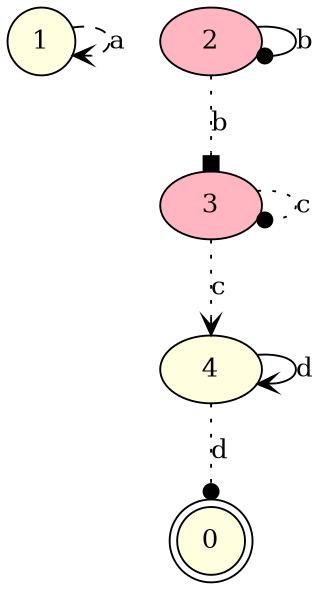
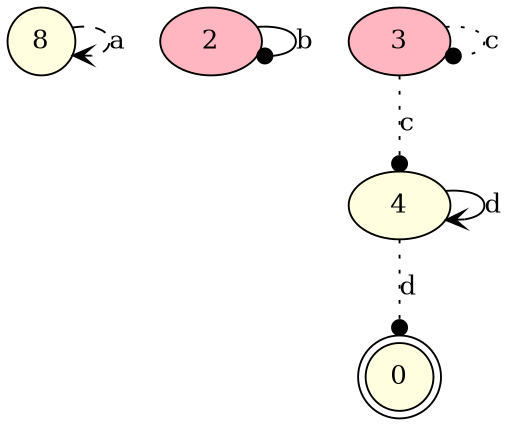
(41, 41) -> (41, 41)
(211, 114) -> none
(211, 278) -> (400, 116)
